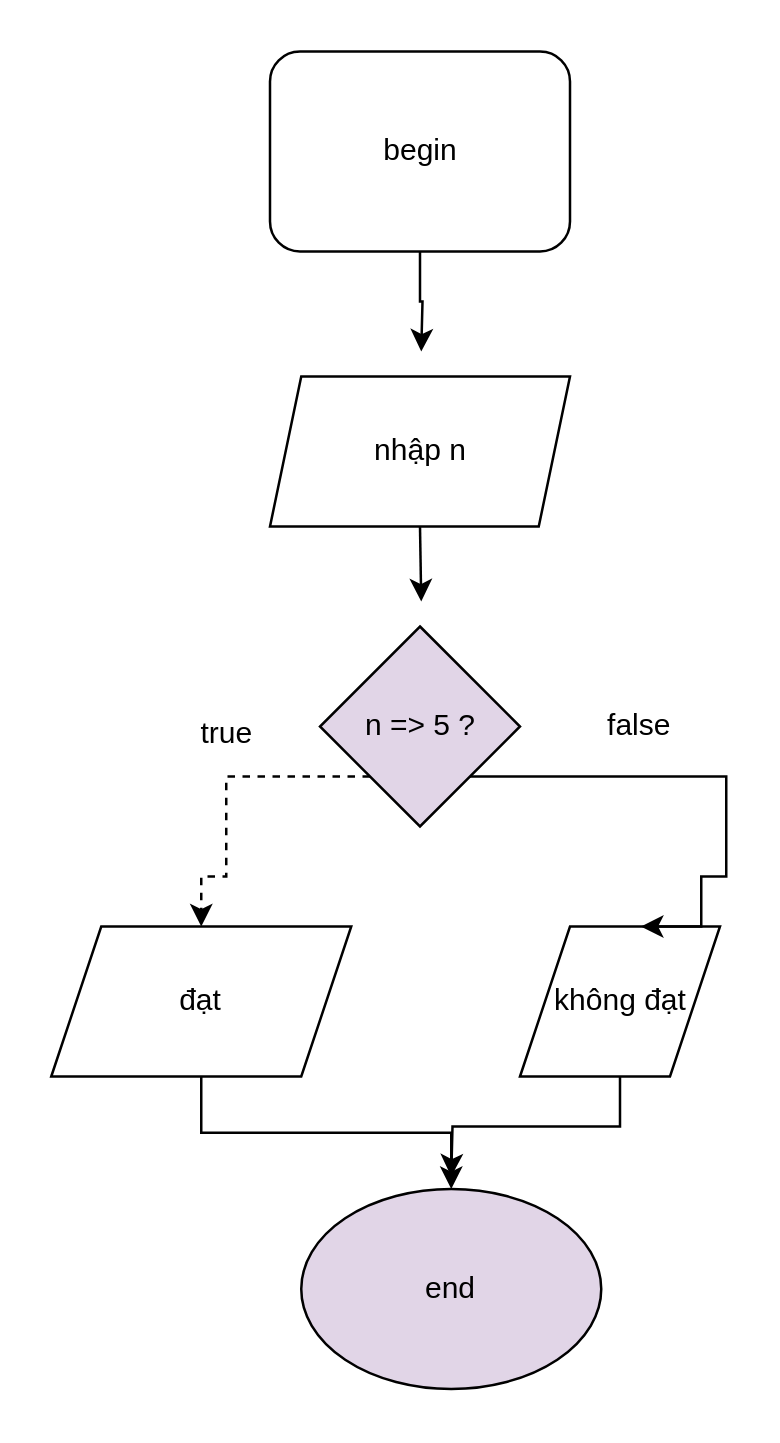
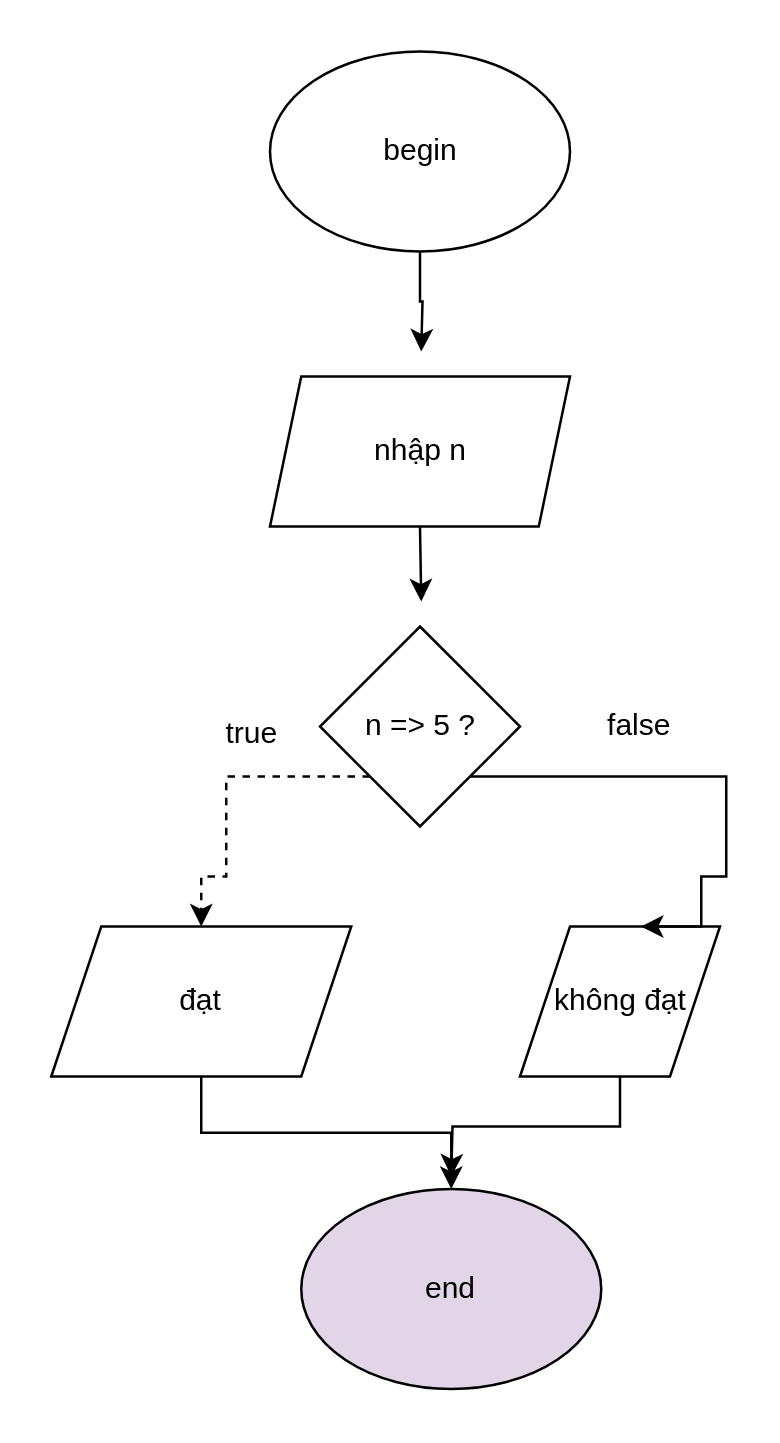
(420, 151) -> (420, 151)
(420, 726) -> (420, 726)
(226, 734) -> (251, 734)
